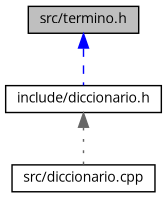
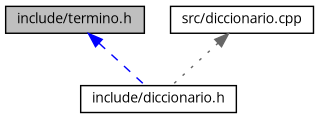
(84, 20) -> (75, 20)
(84, 146) -> (195, 64)
